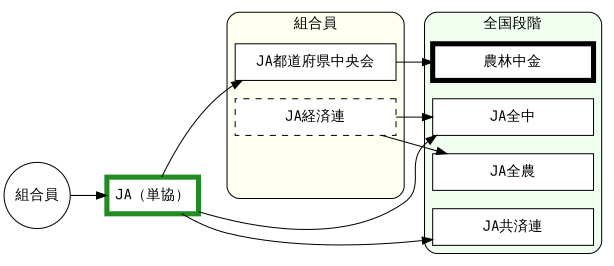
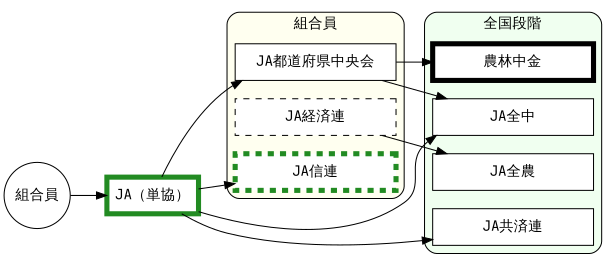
(416, 117) -> (411, 89)
none -> (316, 172)
